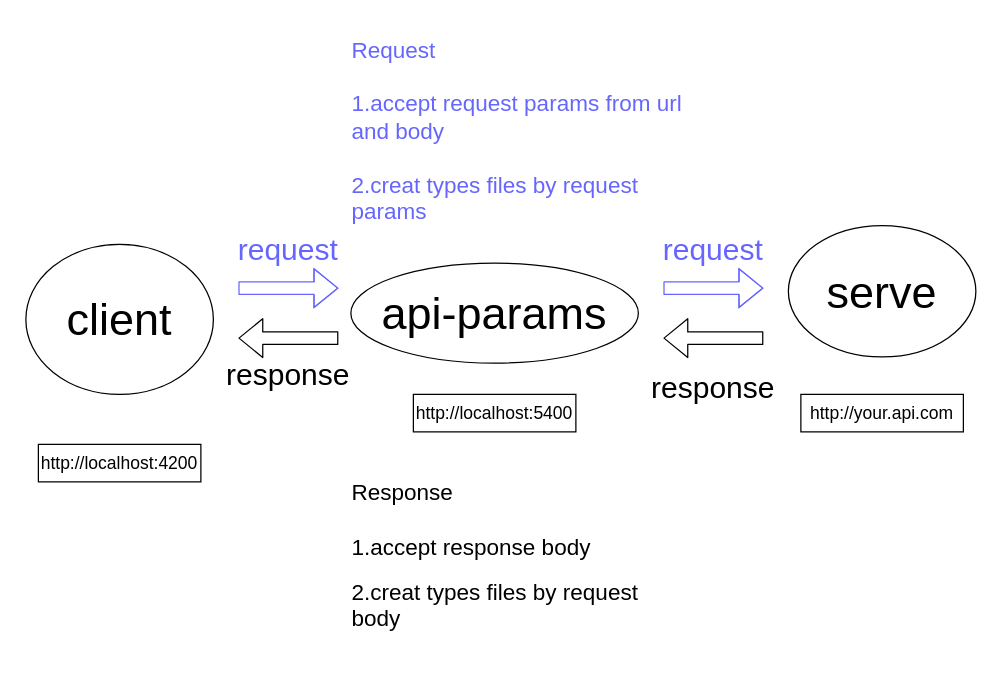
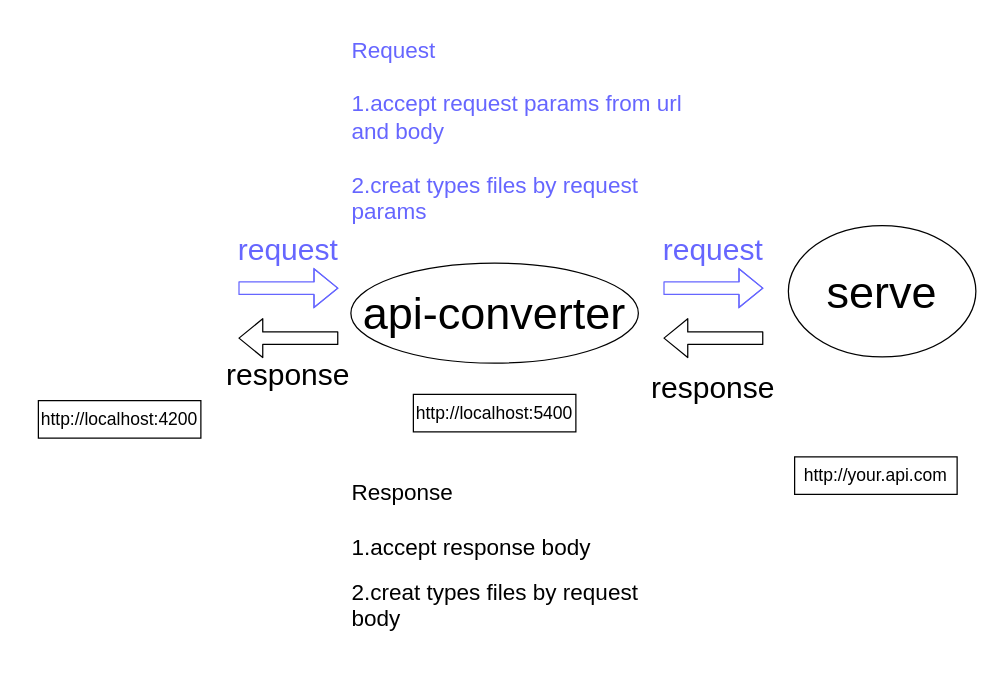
(494, 313) -> (494, 313)
(119, 319) -> none
(882, 413) -> (876, 476)
(119, 463) -> (119, 419)
